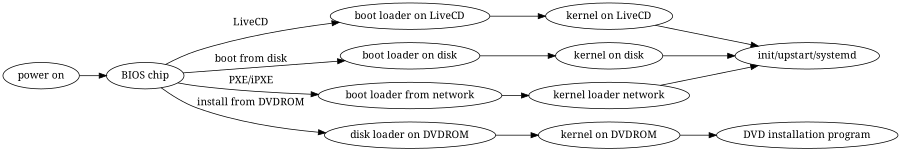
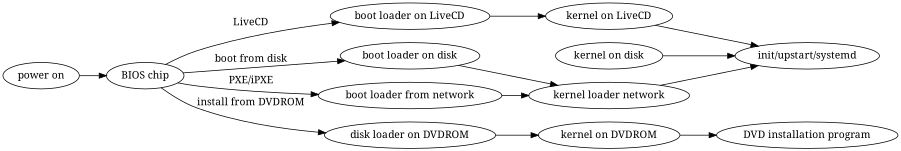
(514, 56) -> (504, 75)
